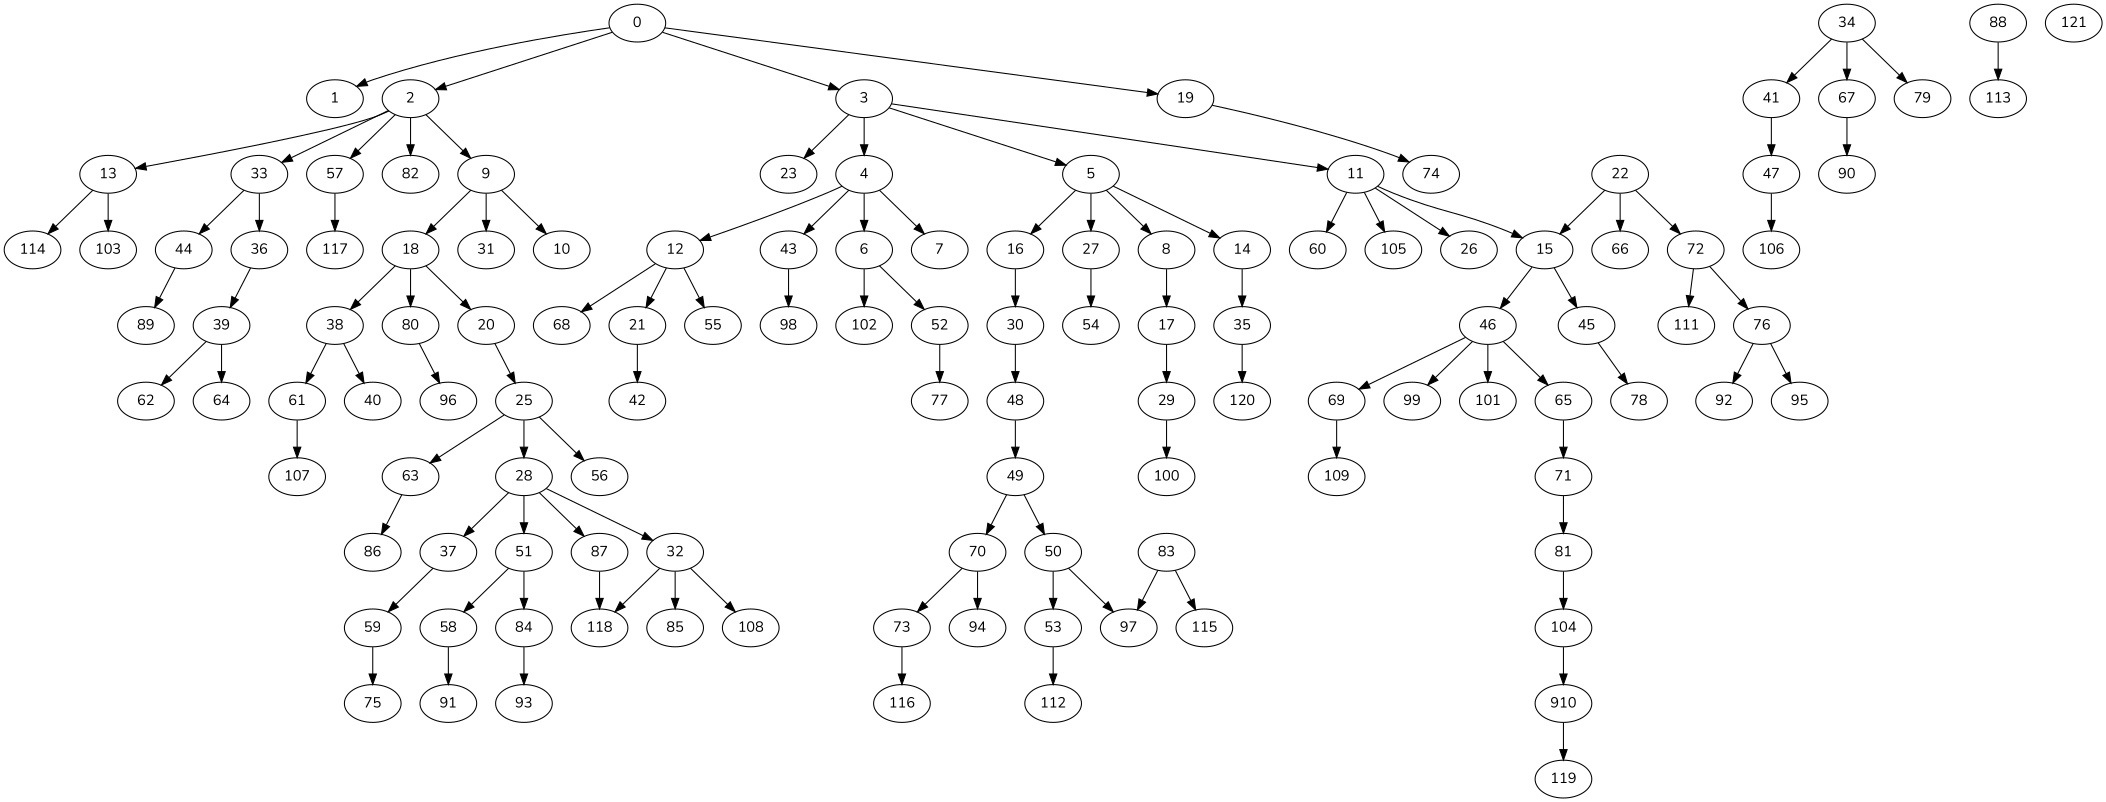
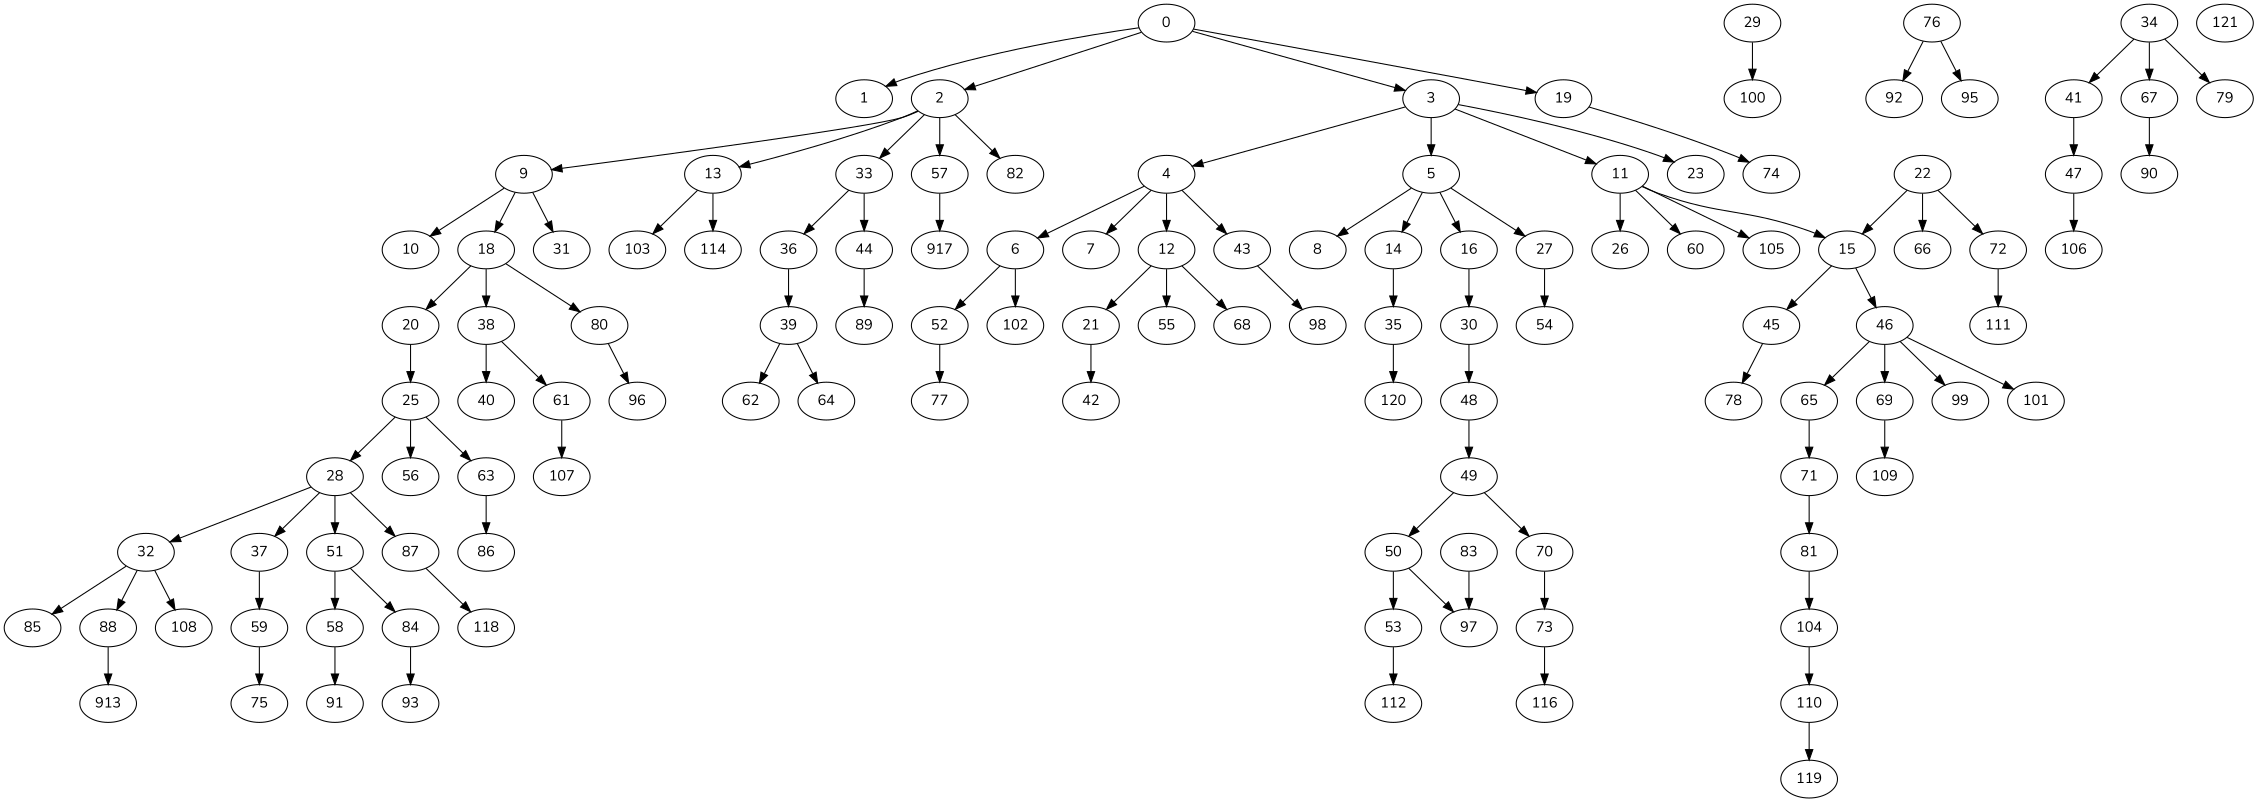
(1998, 99) -> (108, 703)
(335, 250) -> (940, 250)
(1725, 284) -> none
(1167, 325) -> none
(641, 586) -> (129, 585)
(978, 628) -> none
(1204, 628) -> none
(1563, 703) -> (1809, 703)
